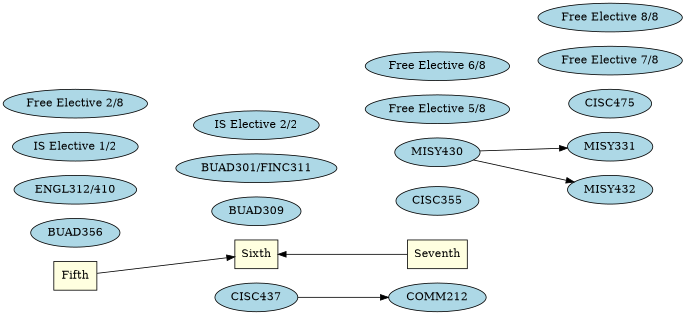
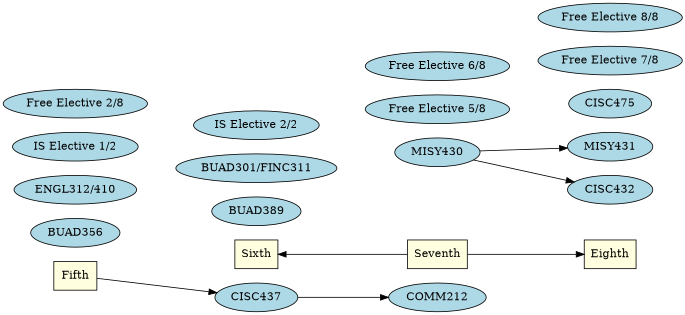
(610, 147) -> (610, 147)
(610, 190) -> (610, 190)
(437, 201) -> none
(256, 211) -> (256, 211)
none -> (610, 254)
(162, 266) -> (153, 285)
